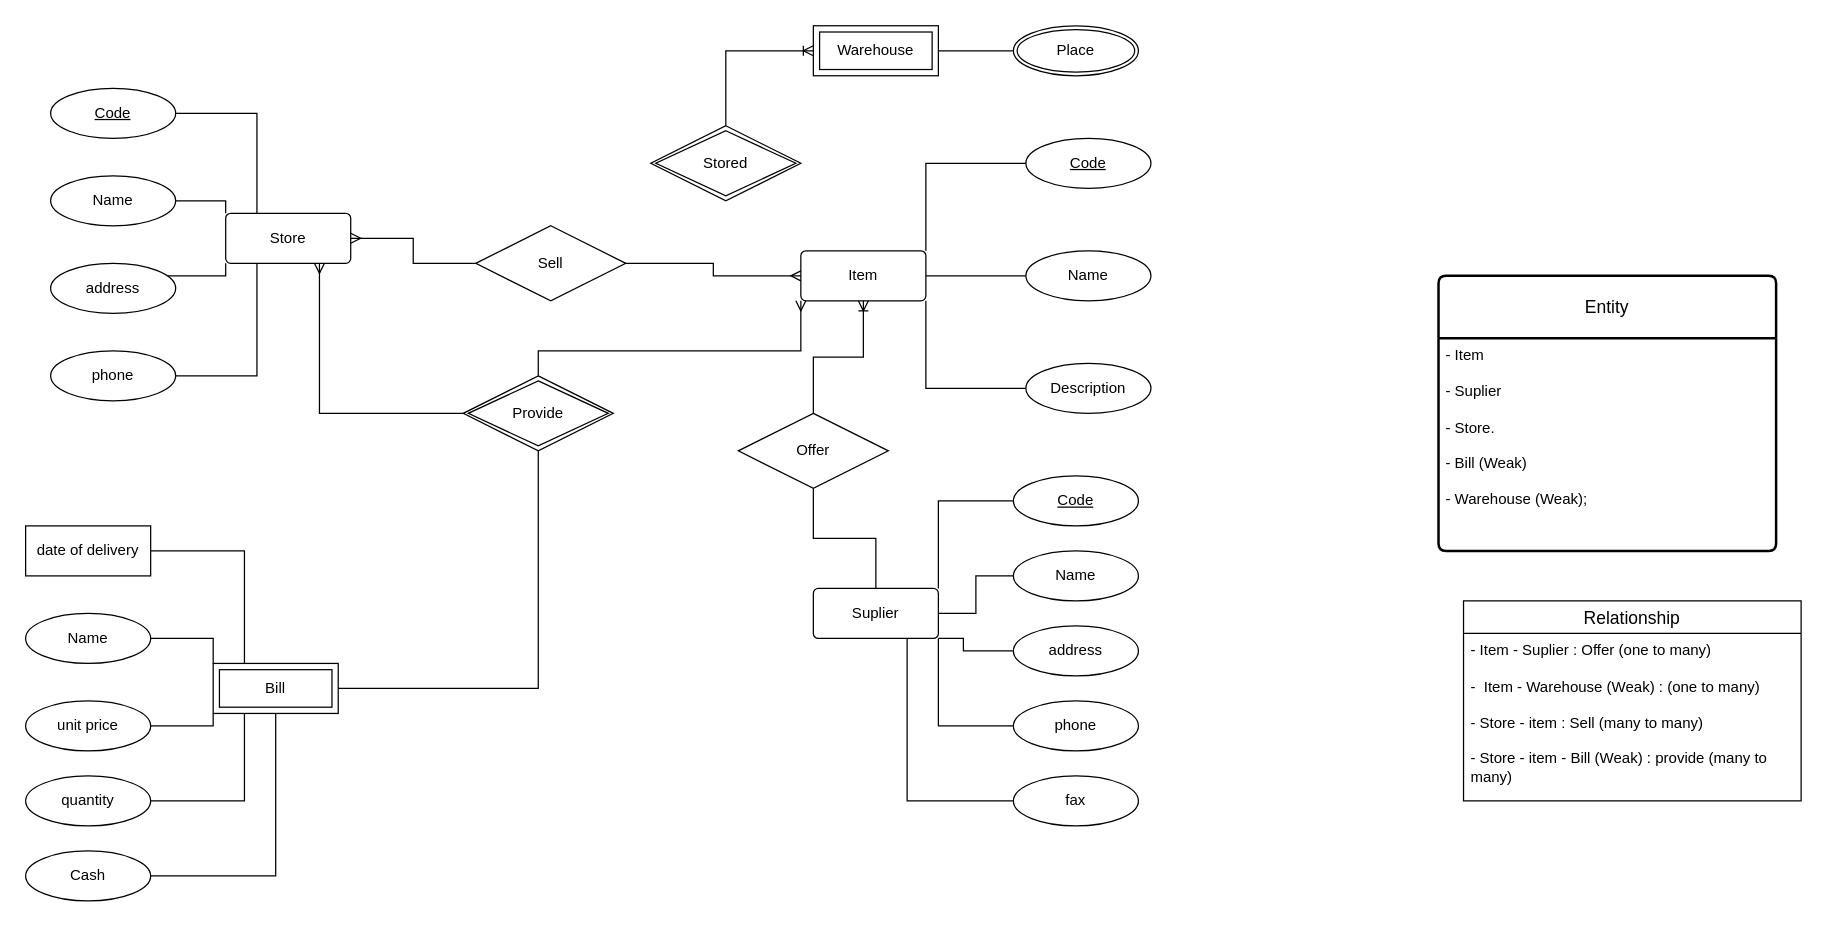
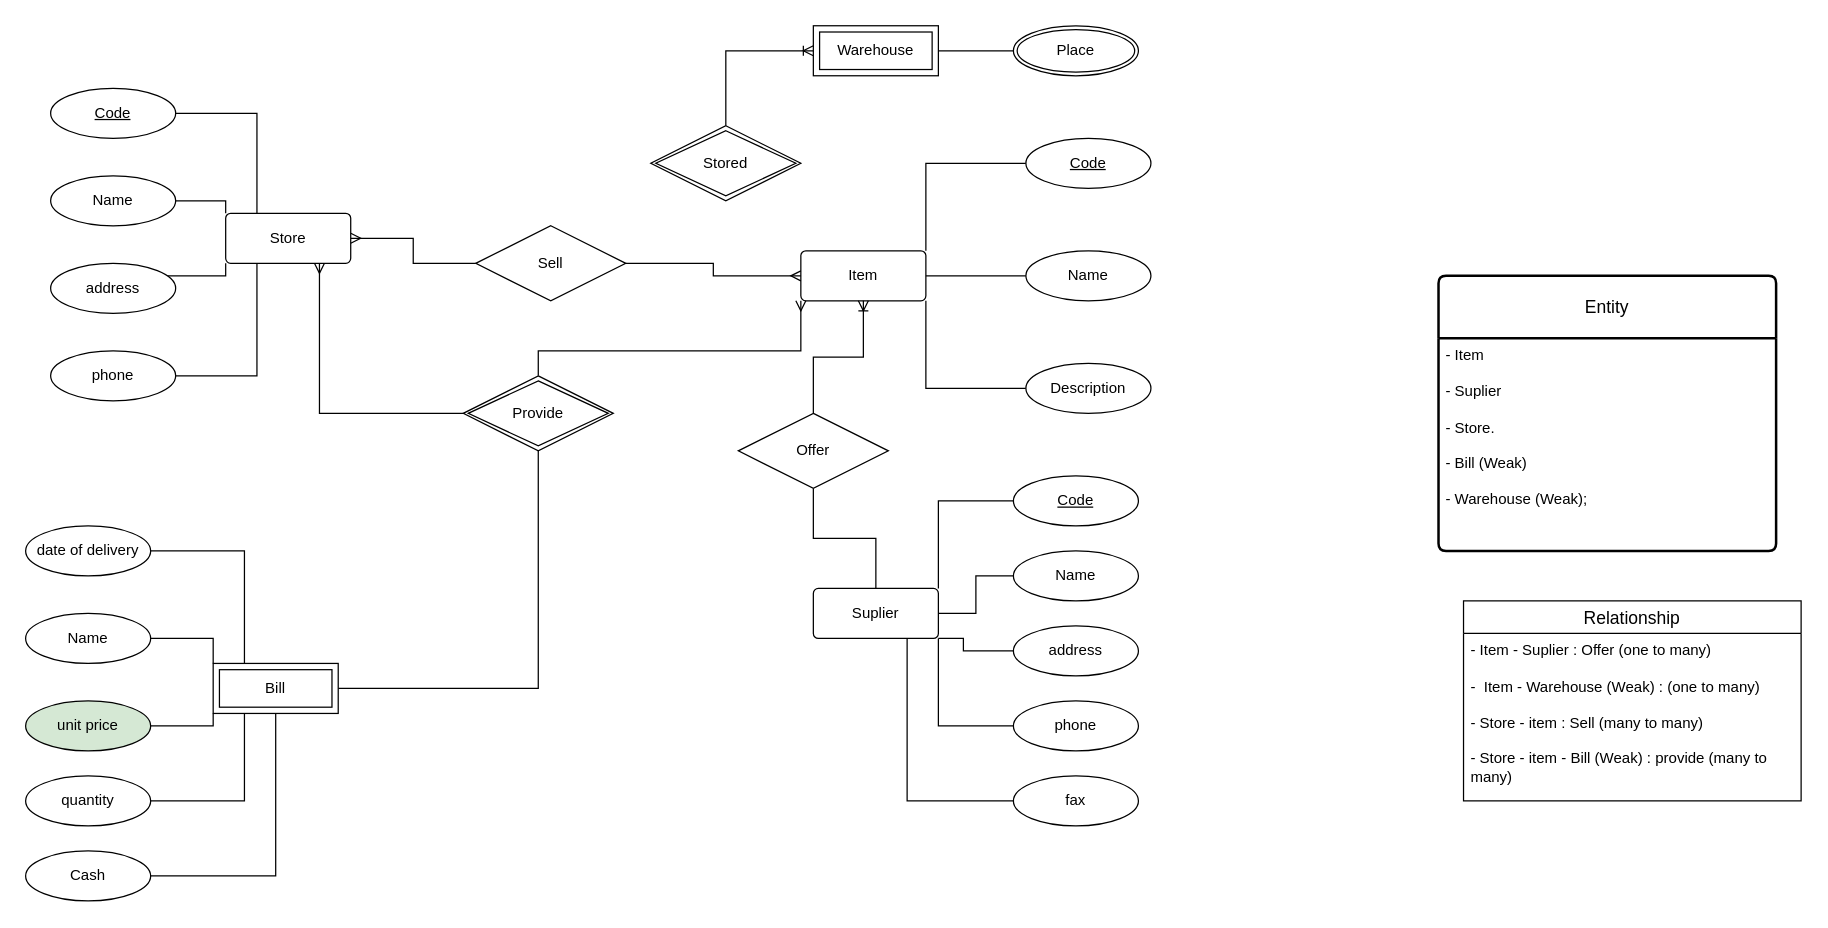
(88, 551) -> (88, 551)
(88, 726) -> (88, 726)
